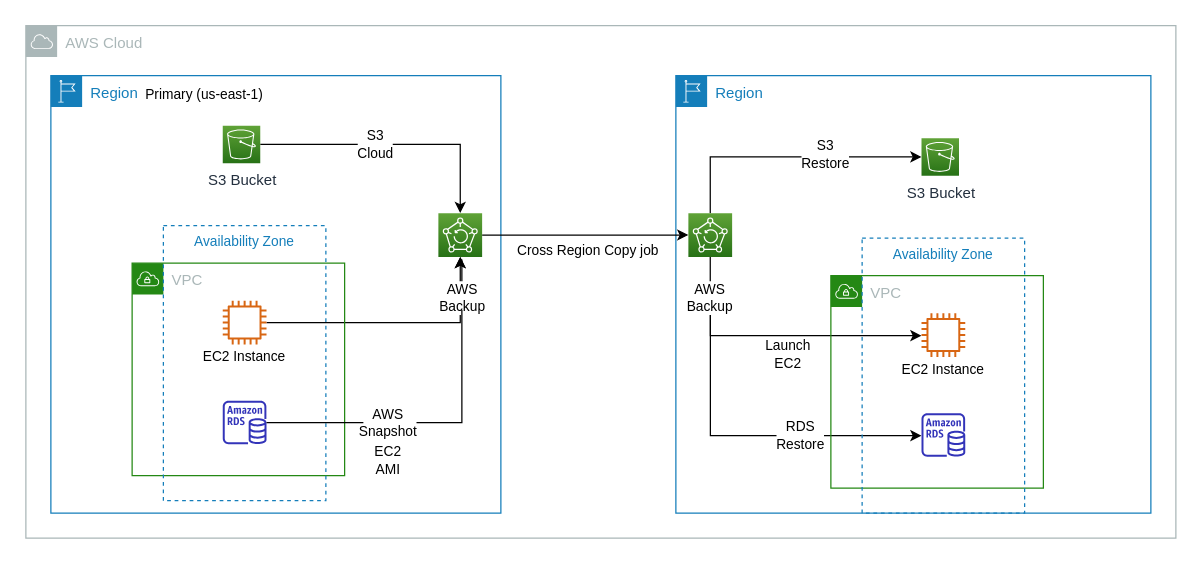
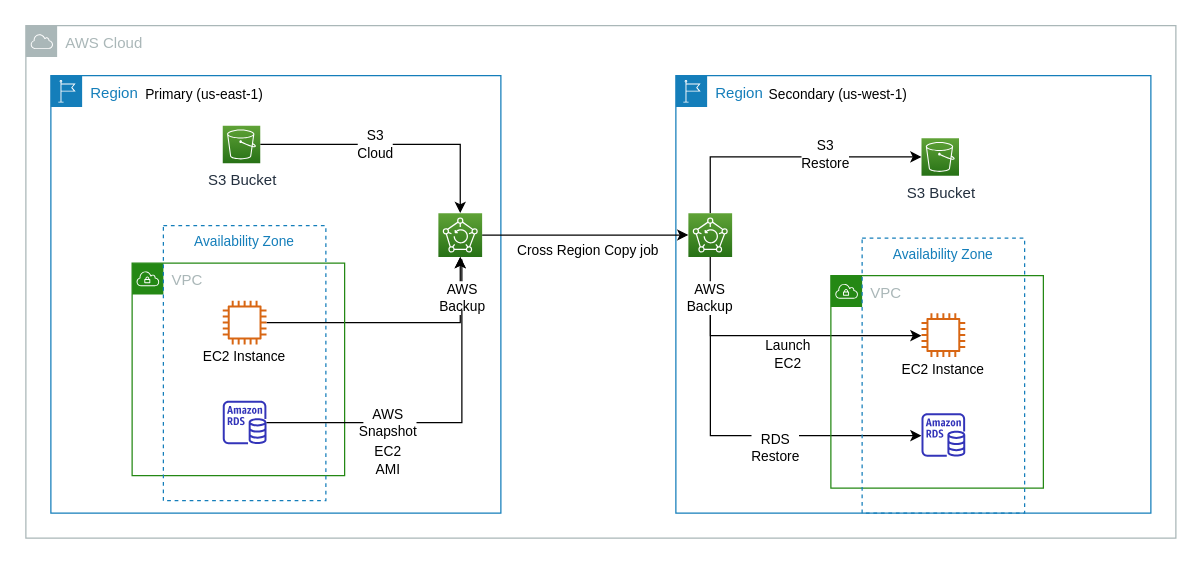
none -> (838, 94)
(801, 435) -> (776, 448)
